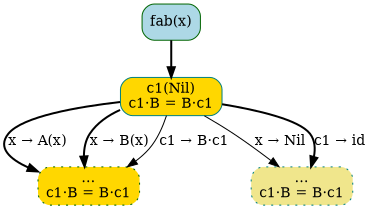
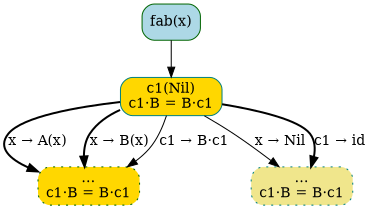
(171, 54) -> (171, 54)
